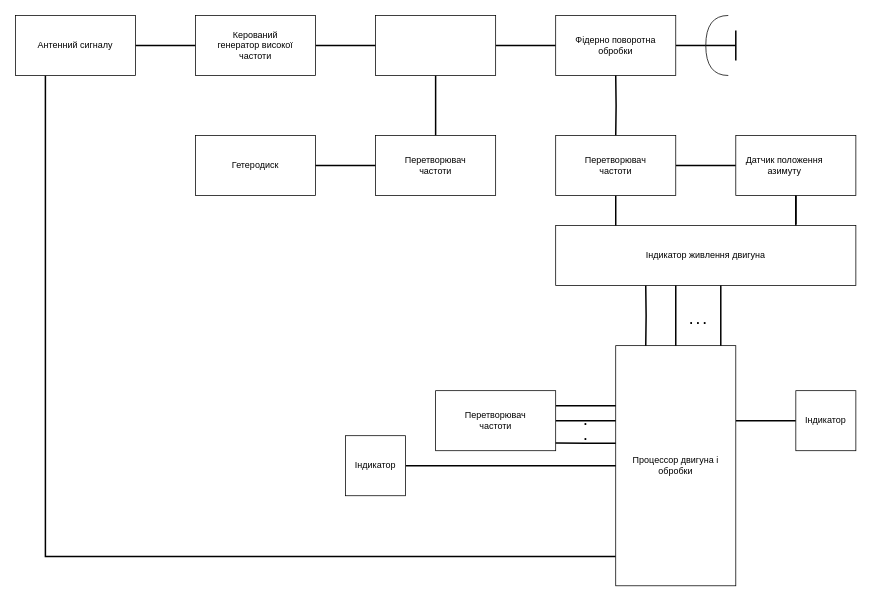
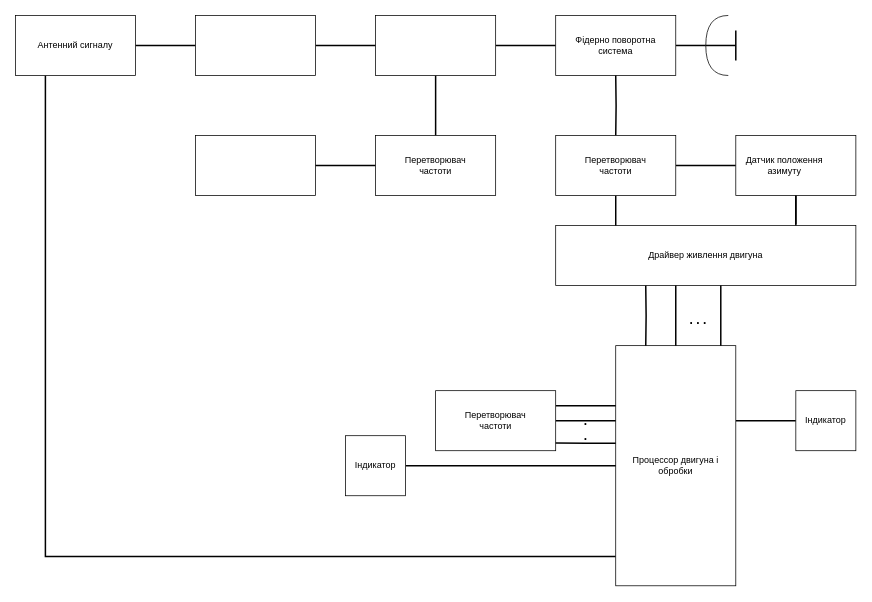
(255, 45) -> none
(615, 45) -> (615, 45)
(255, 165) -> none
(705, 255) -> (705, 255)
